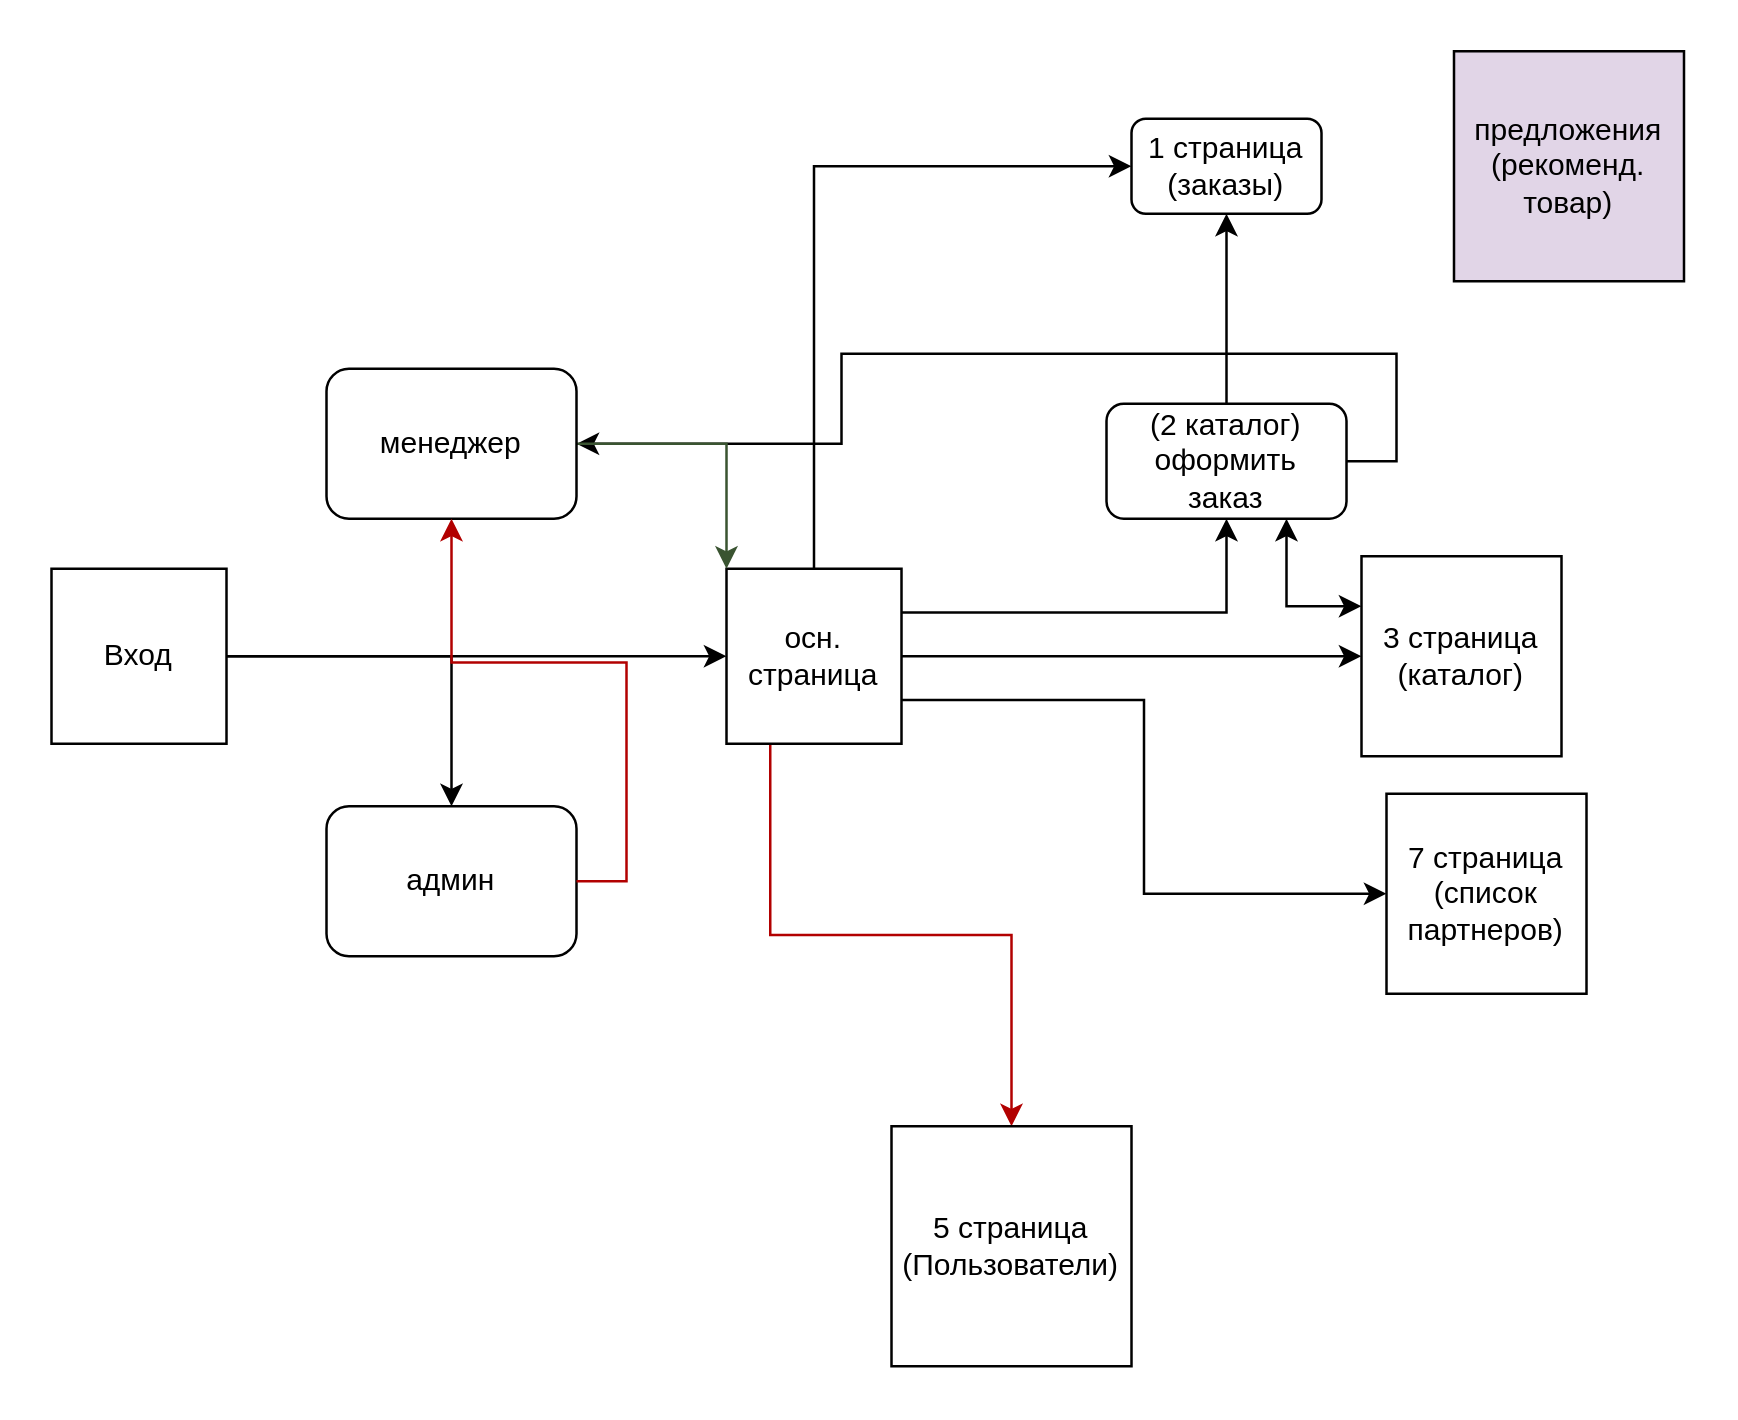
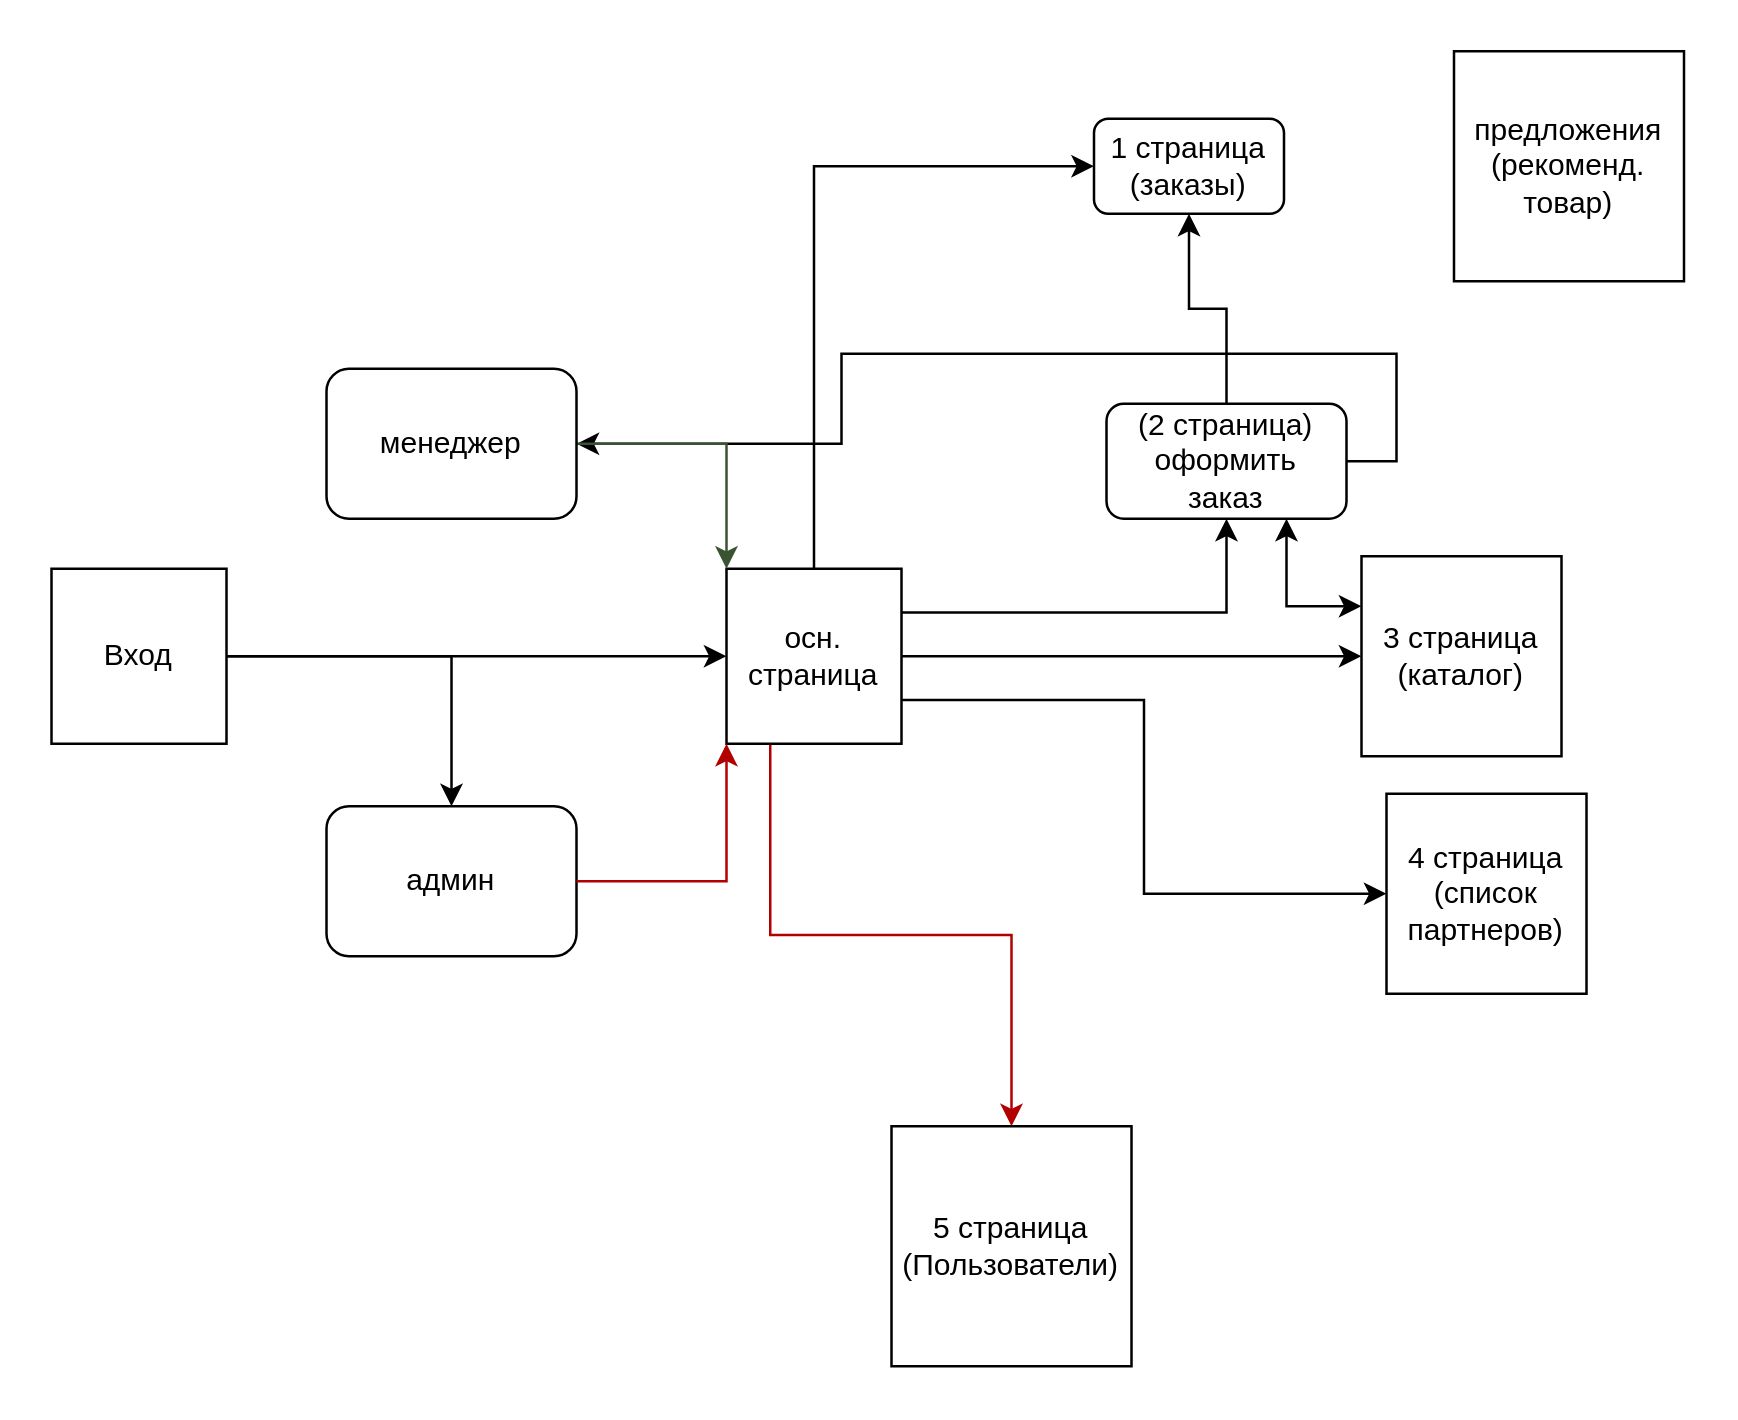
(1226, 166) -> (1189, 166)
(1569, 166) -> (1569, 166)
(1226, 461) -> (1226, 461)
(626, 689) -> (726, 872)
(1486, 894) -> (1486, 894)
